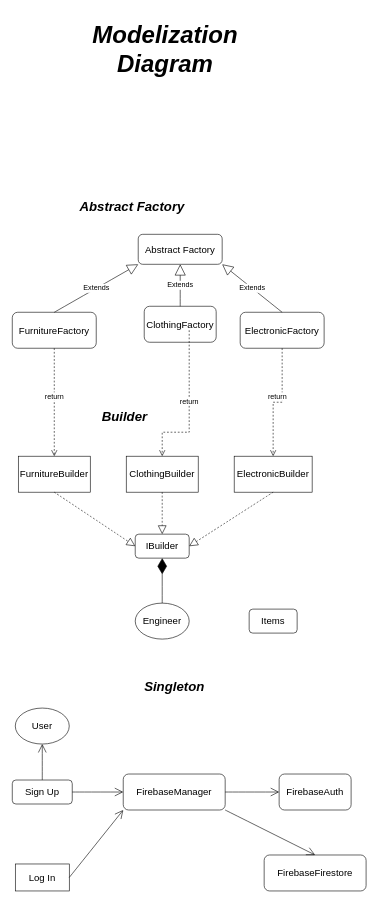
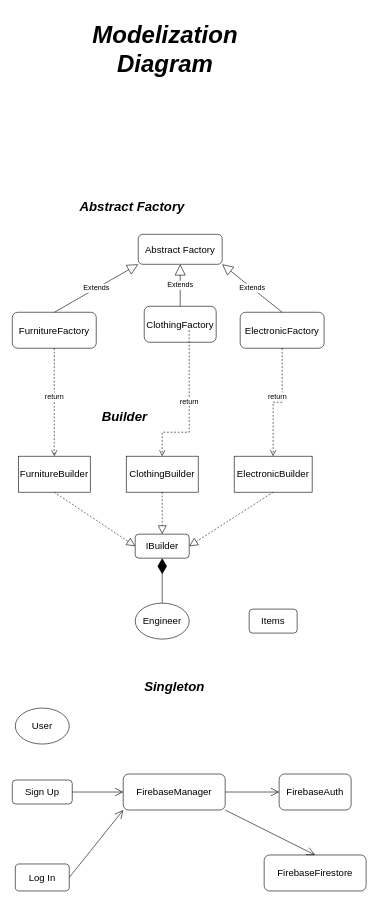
(42, 763) -> none
(42, 878) -> (42, 878)
